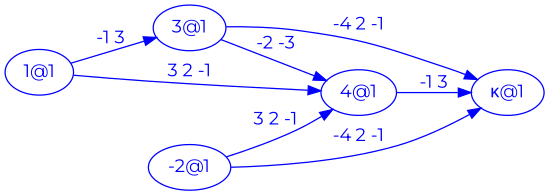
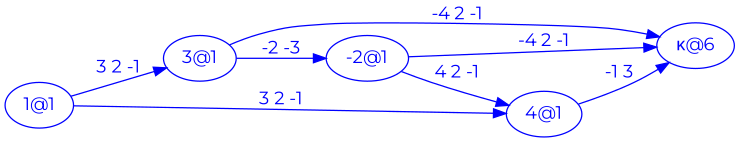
(111, 39) -> (119, 68)
(268, 58) -> (275, 58)
(508, 93) -> (696, 46)
(276, 120) -> (457, 73)
